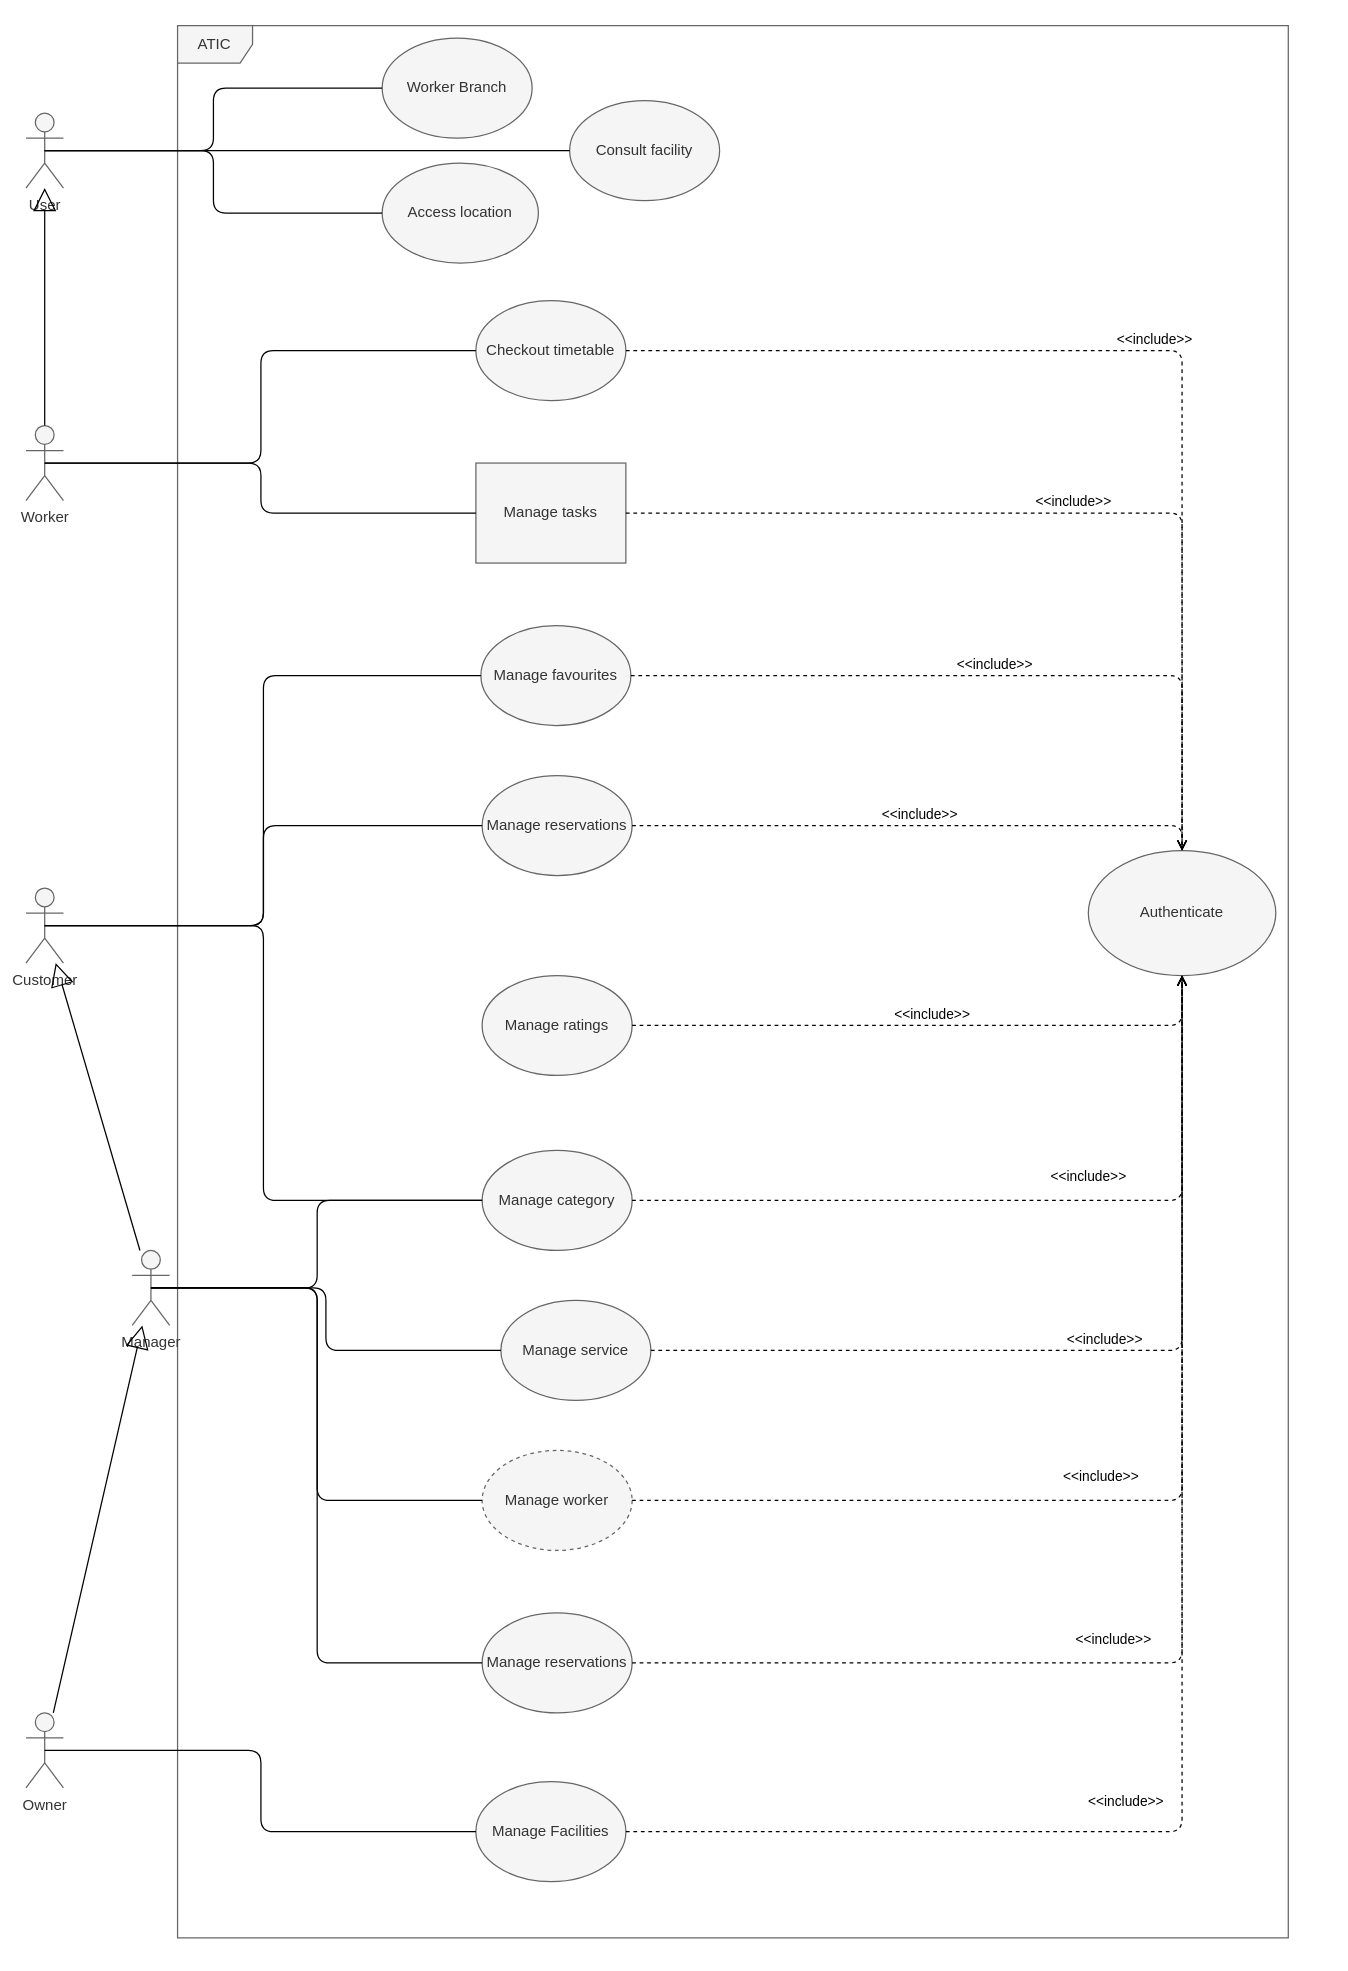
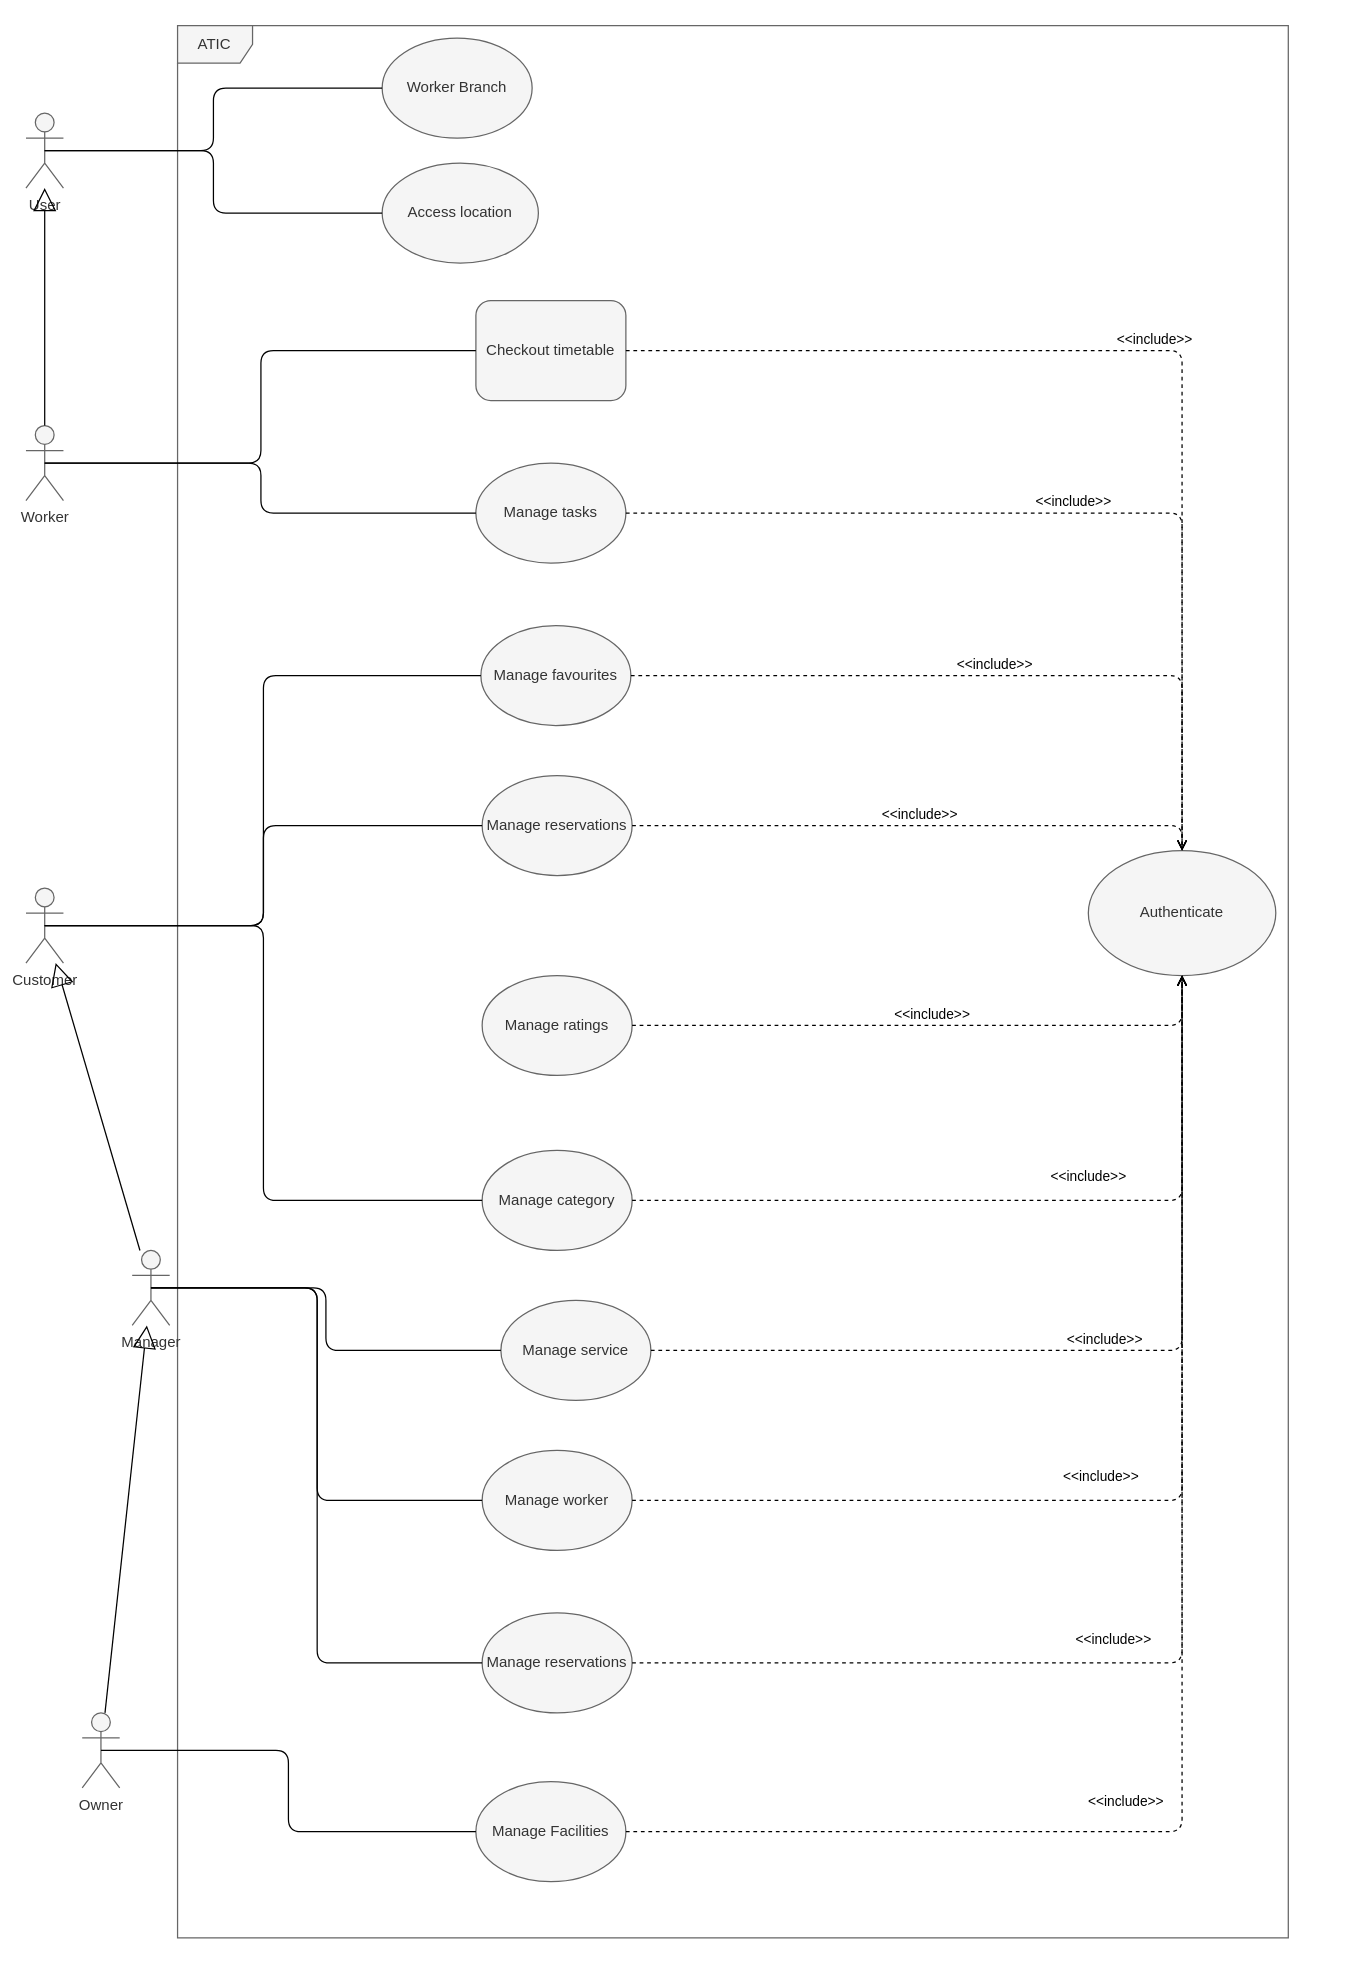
(392, 151) -> none
(644, 151) -> none
(551, 351) -> (551, 351)
(551, 513) -> (551, 513)
(317, 1244) -> none
(557, 1501) -> (557, 1501)
(44, 1751) -> (101, 1751)
